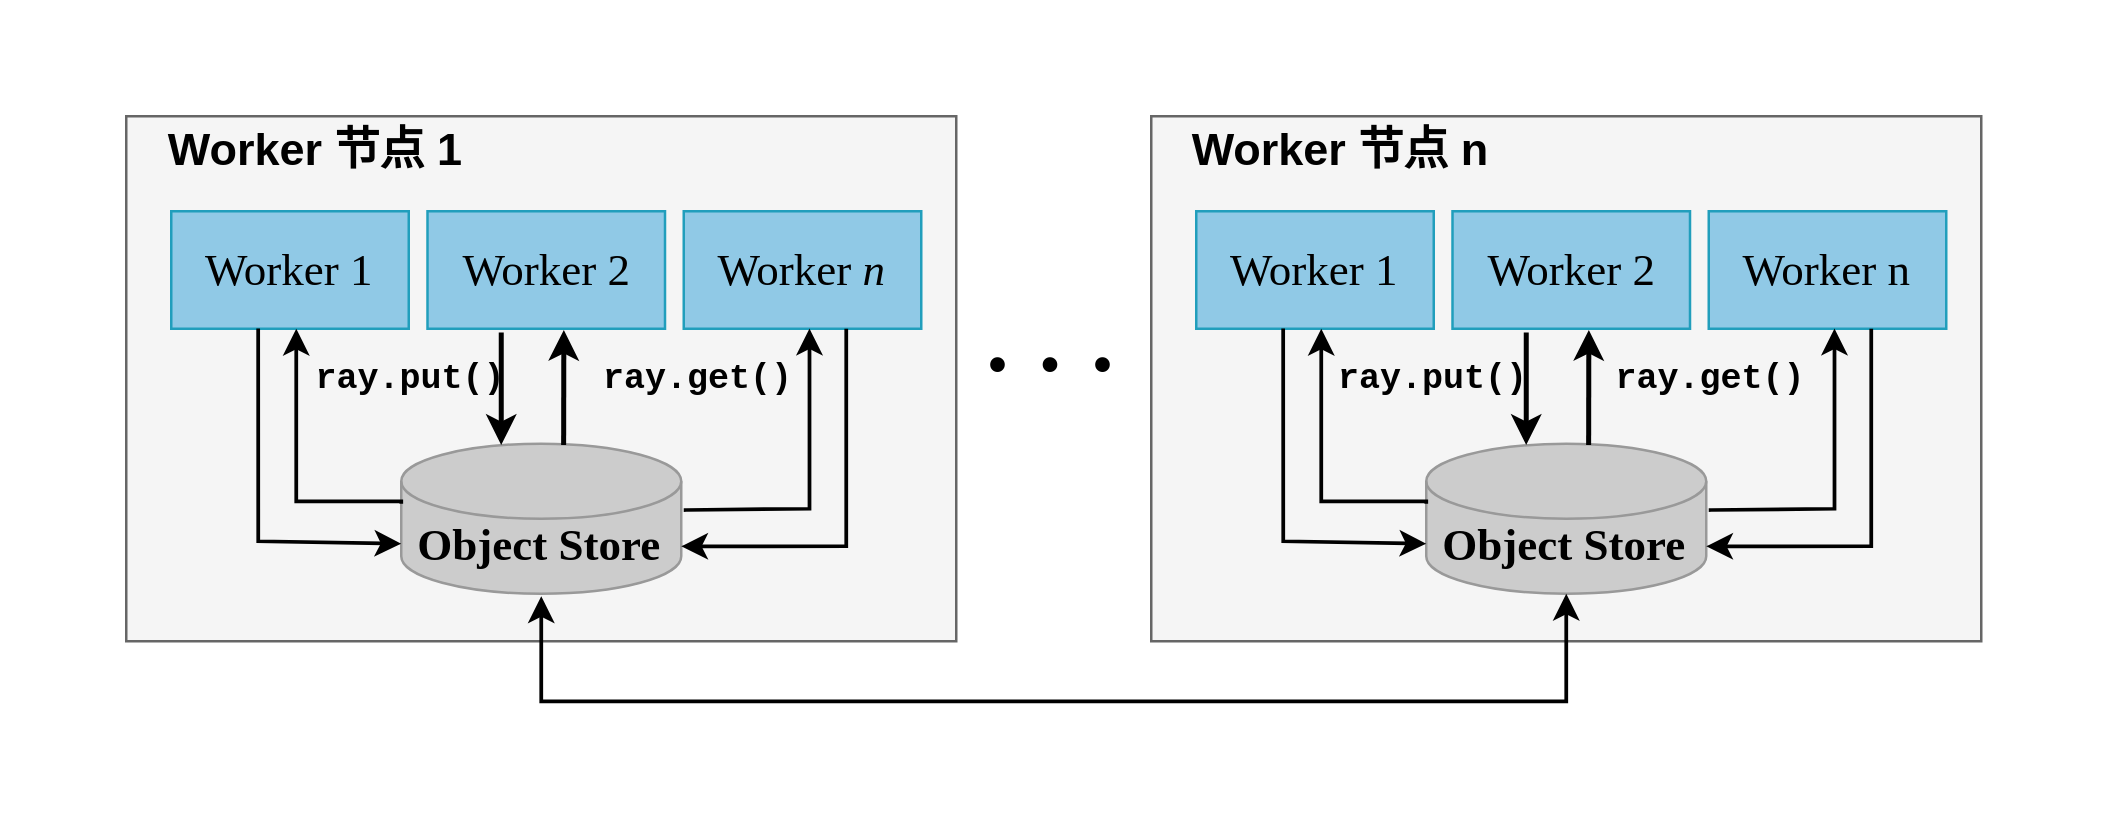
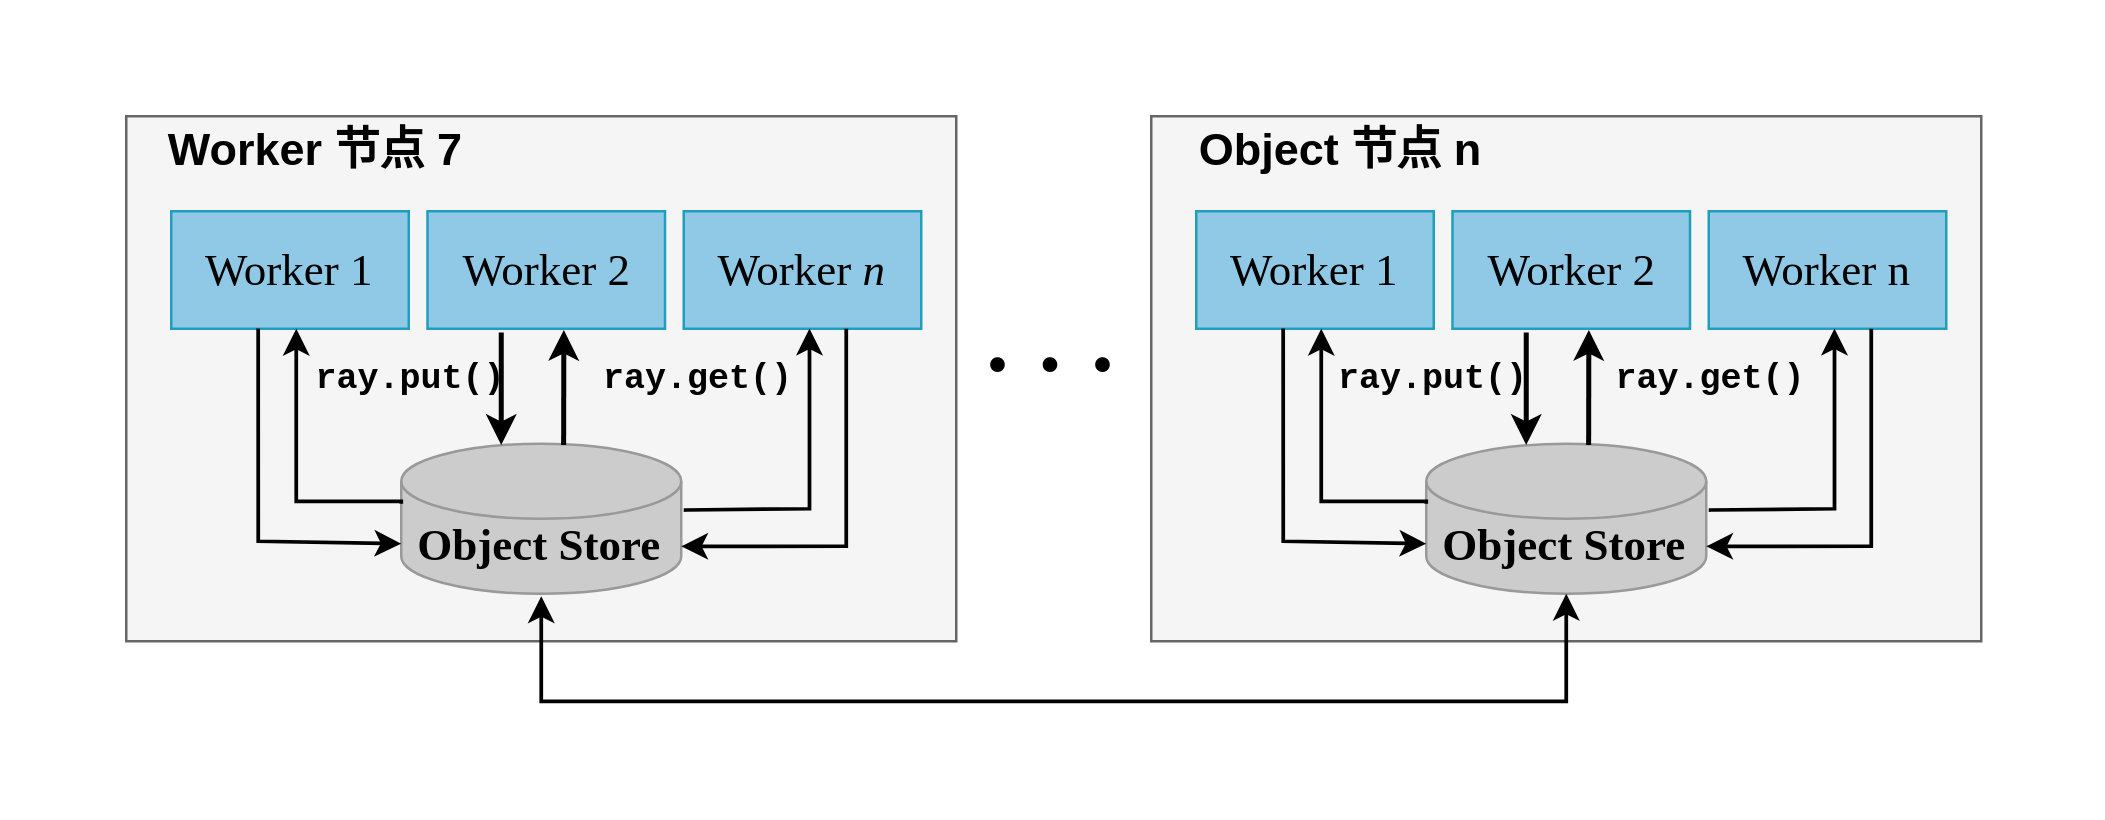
(316, 151) -> (316, 151)
(1341, 151) -> (1341, 151)
